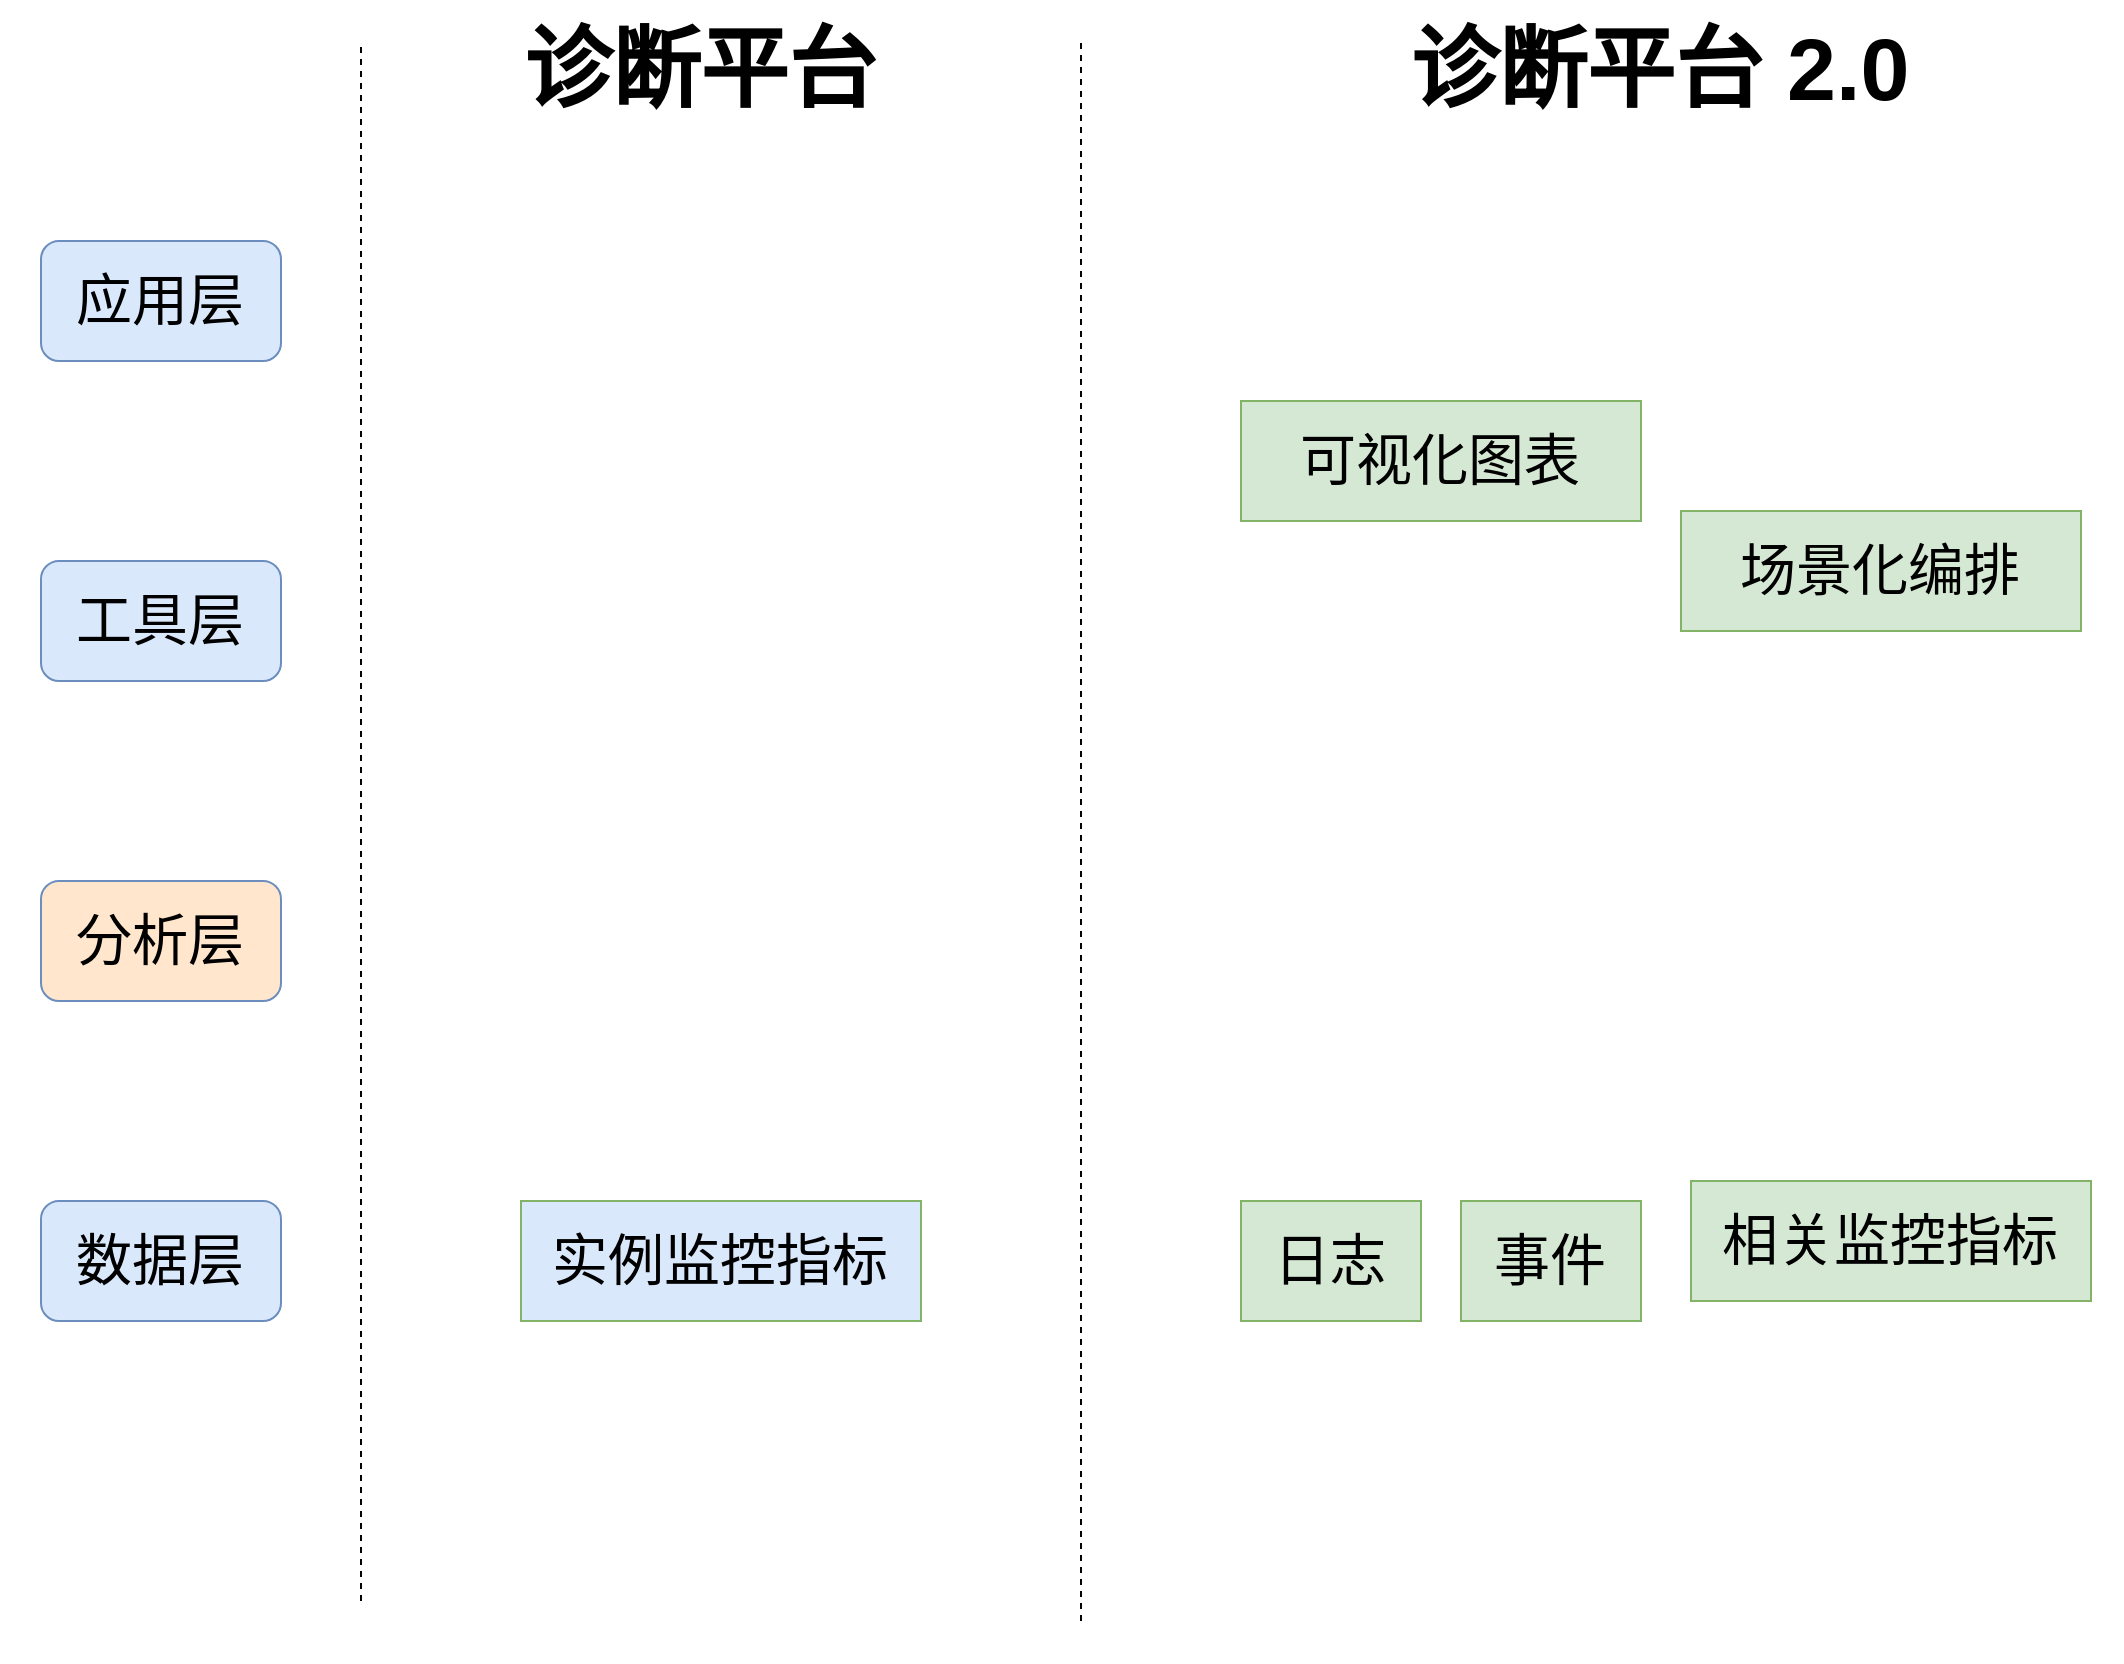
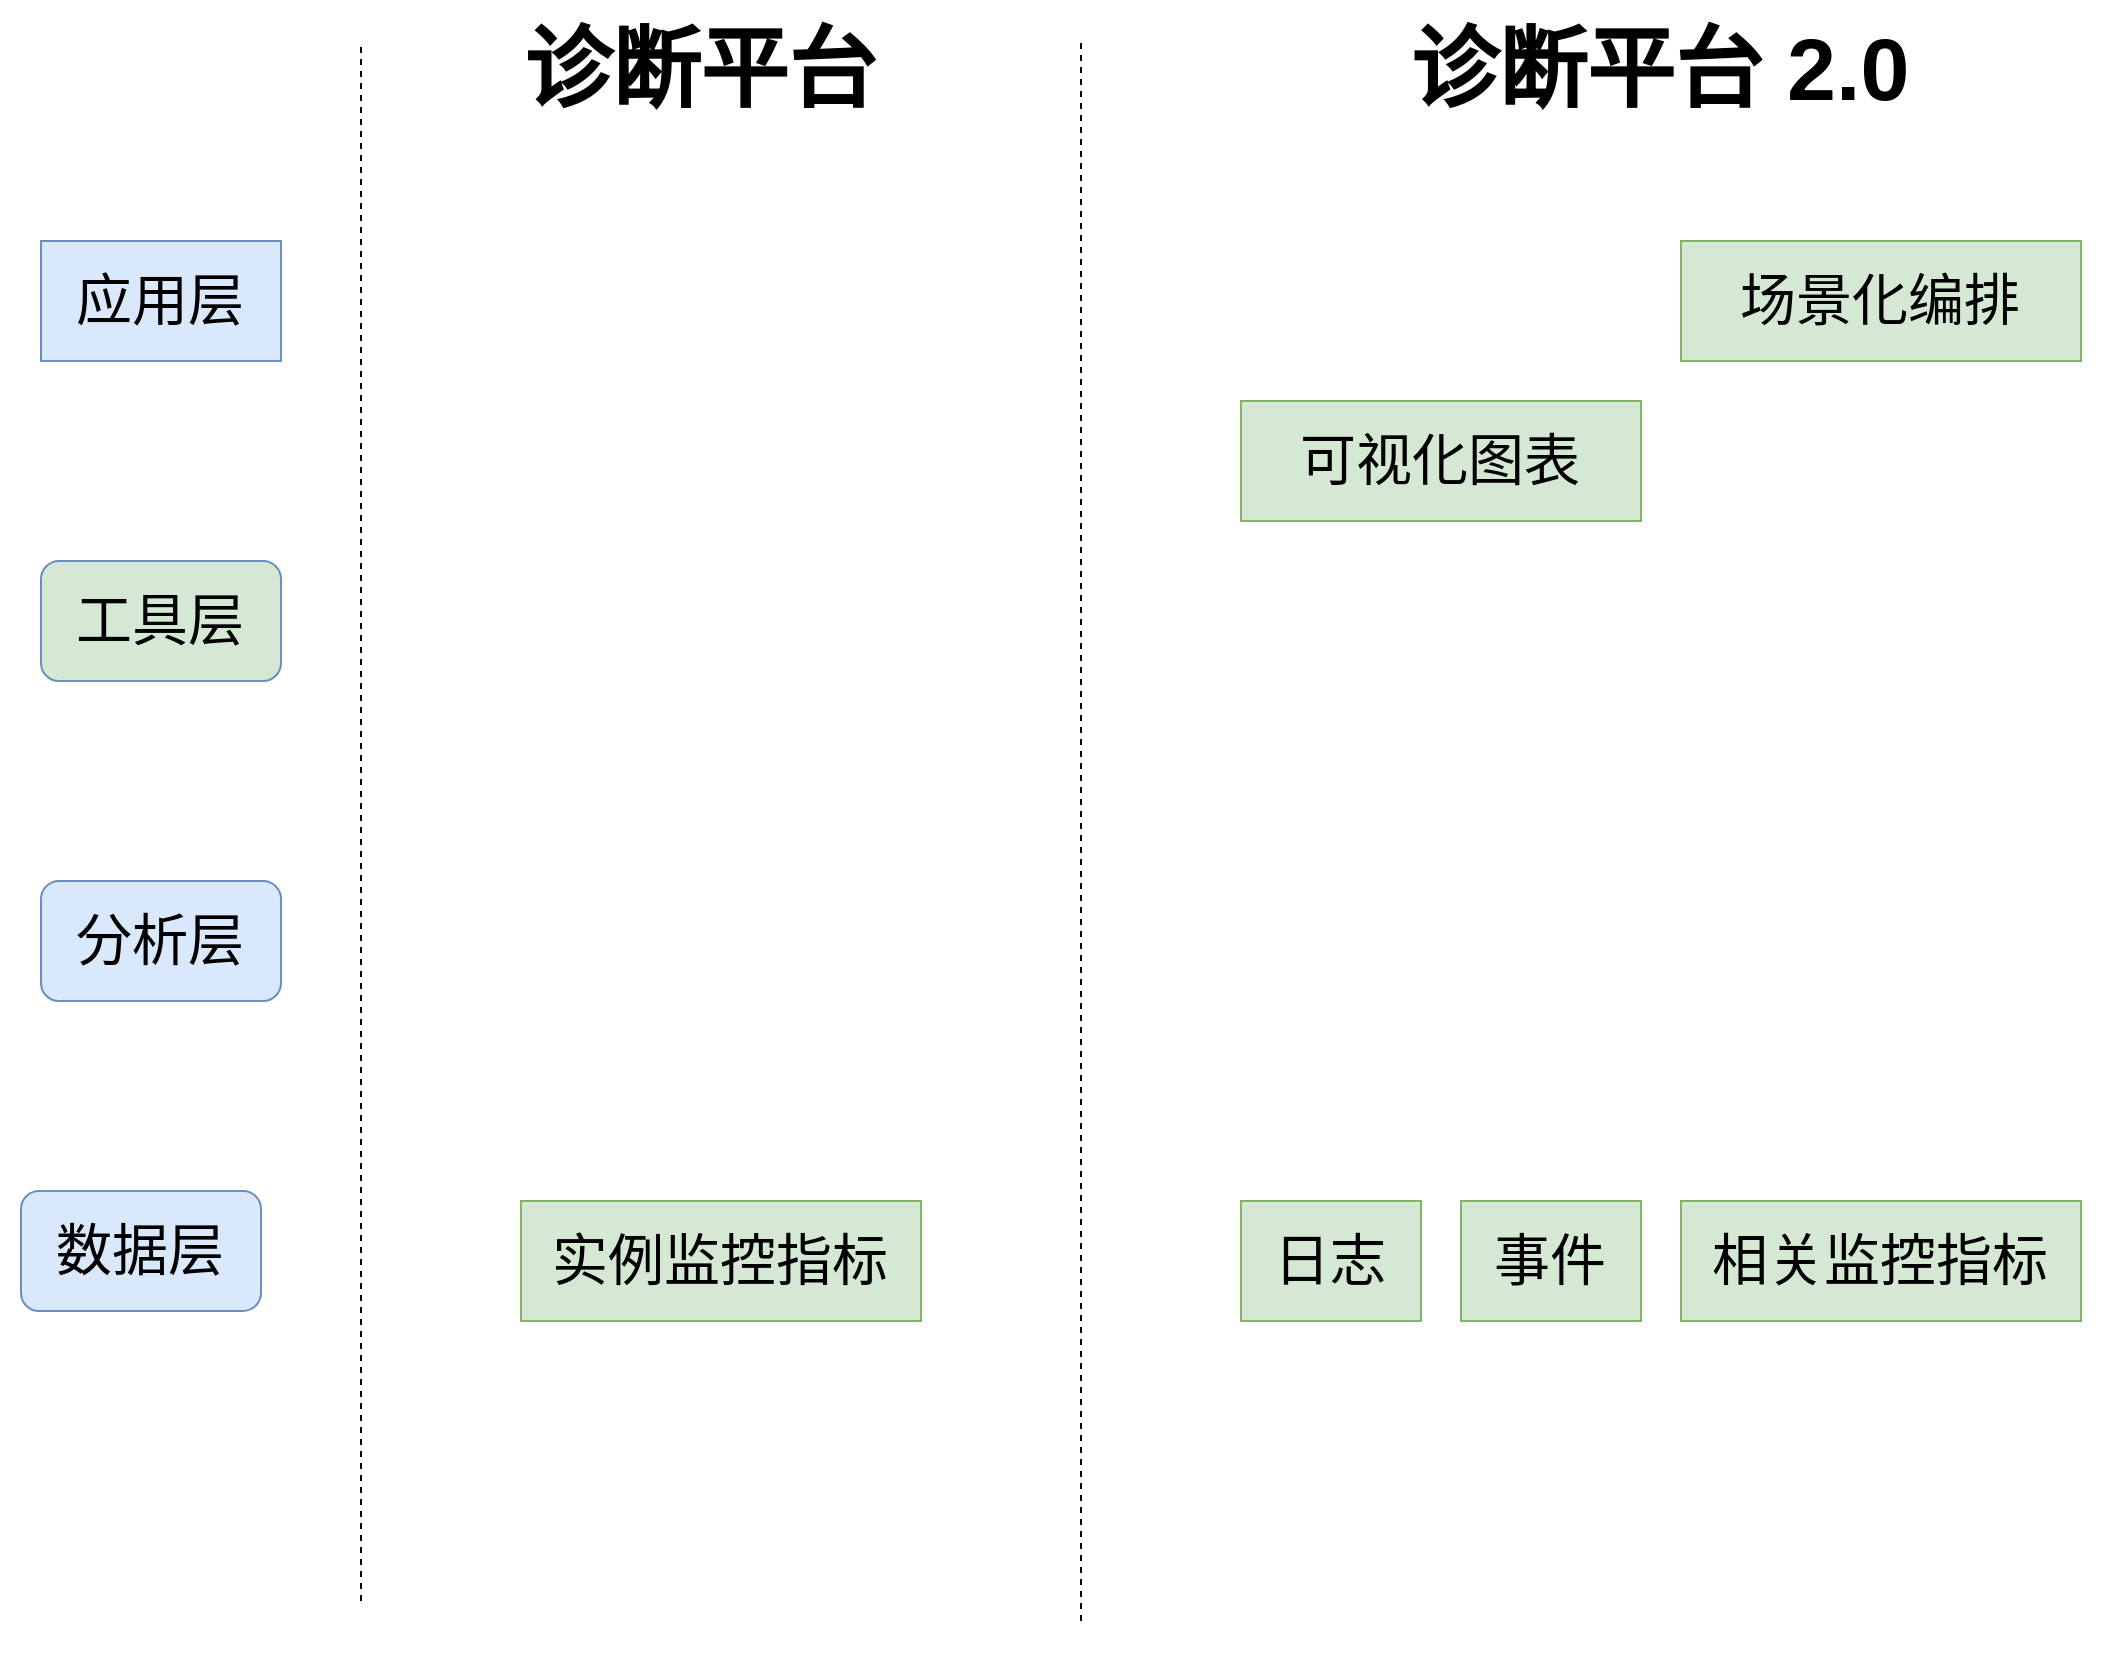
(161, 301) -> (161, 301)
(1881, 571) -> (1881, 301)
(161, 621) -> (161, 621)
(161, 941) -> (161, 941)
(1891, 1241) -> (1881, 1261)
(161, 1261) -> (141, 1251)
(721, 1261) -> (721, 1261)
